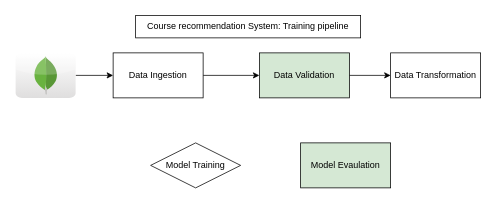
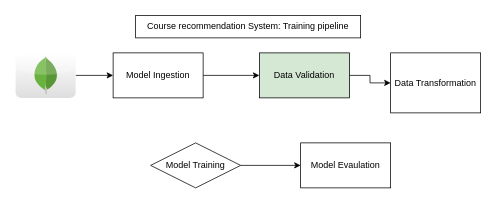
(158, 75) -> (158, 75)
(435, 75) -> (435, 83)
none -> (267, 165)
(345, 165) -> (345, 165)
